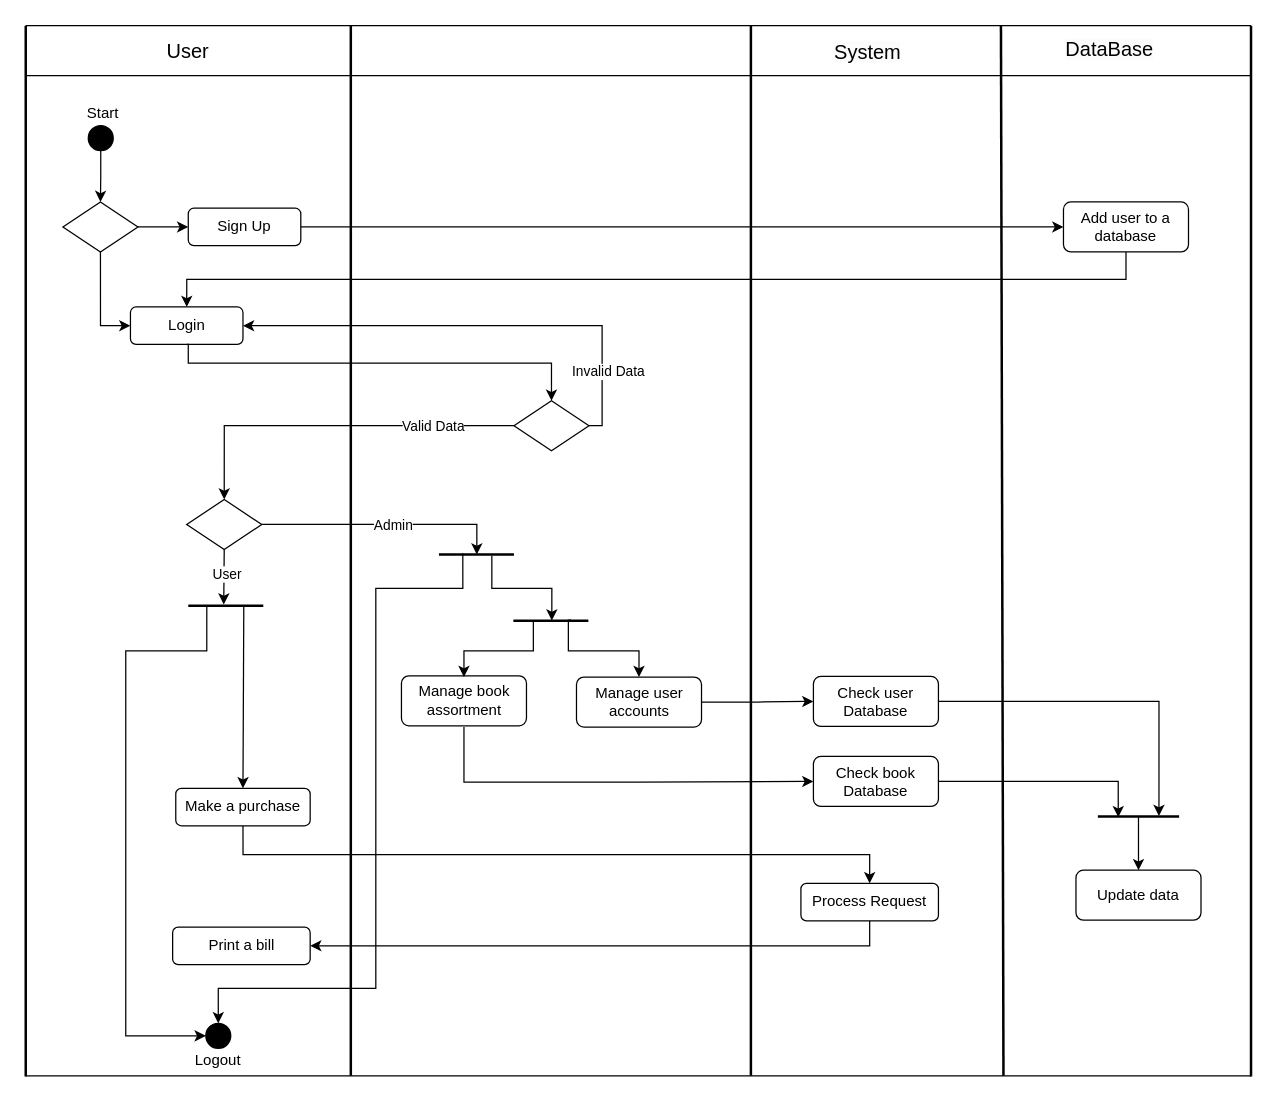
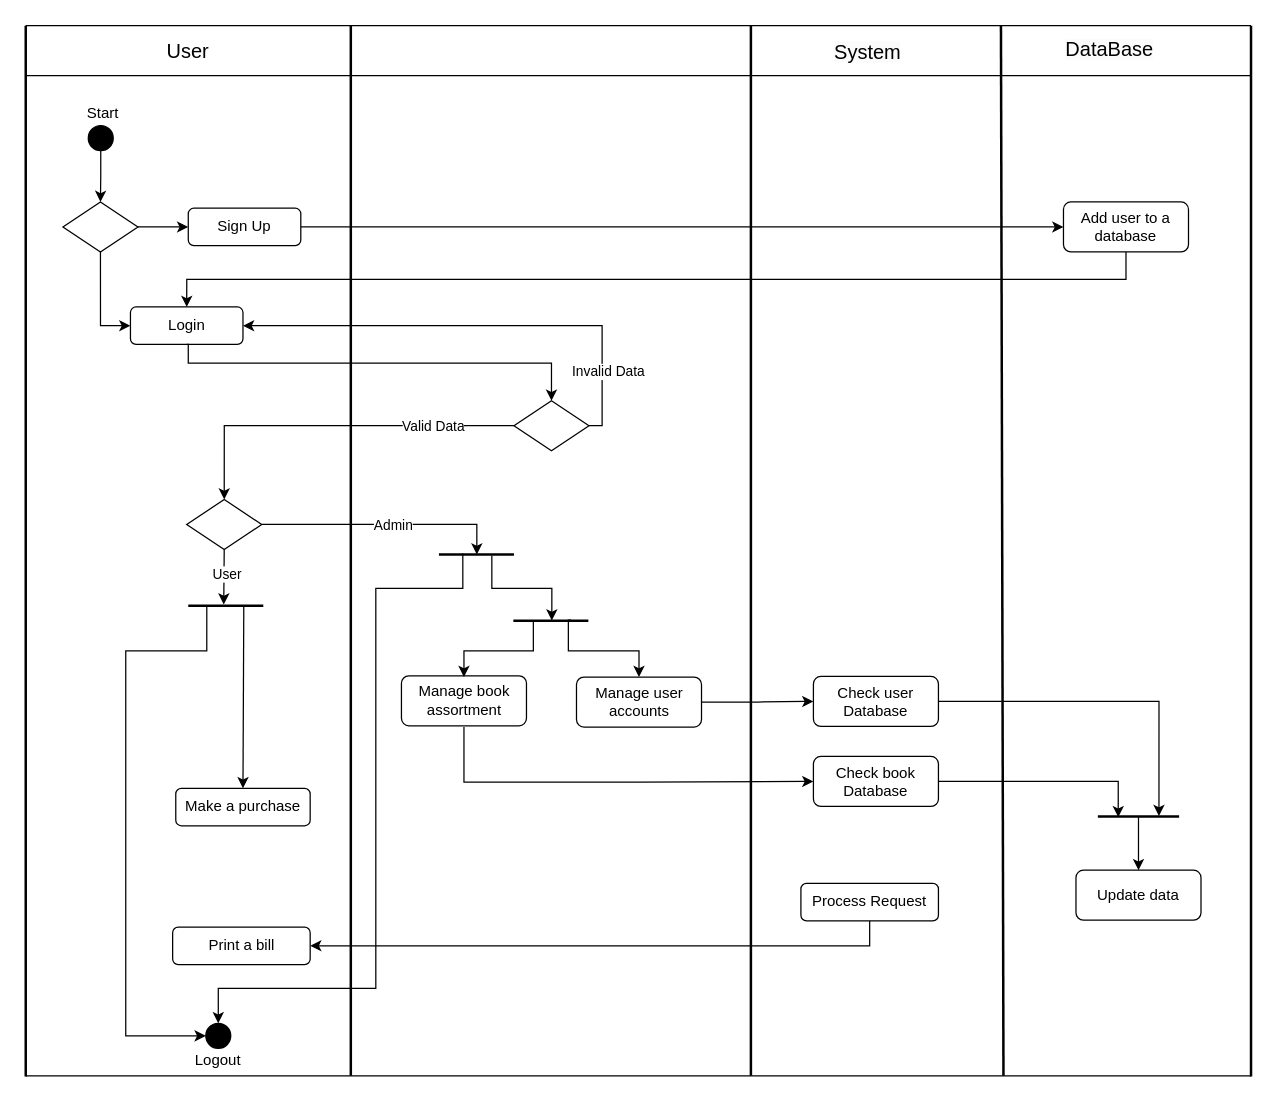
(552, 854) -> none
